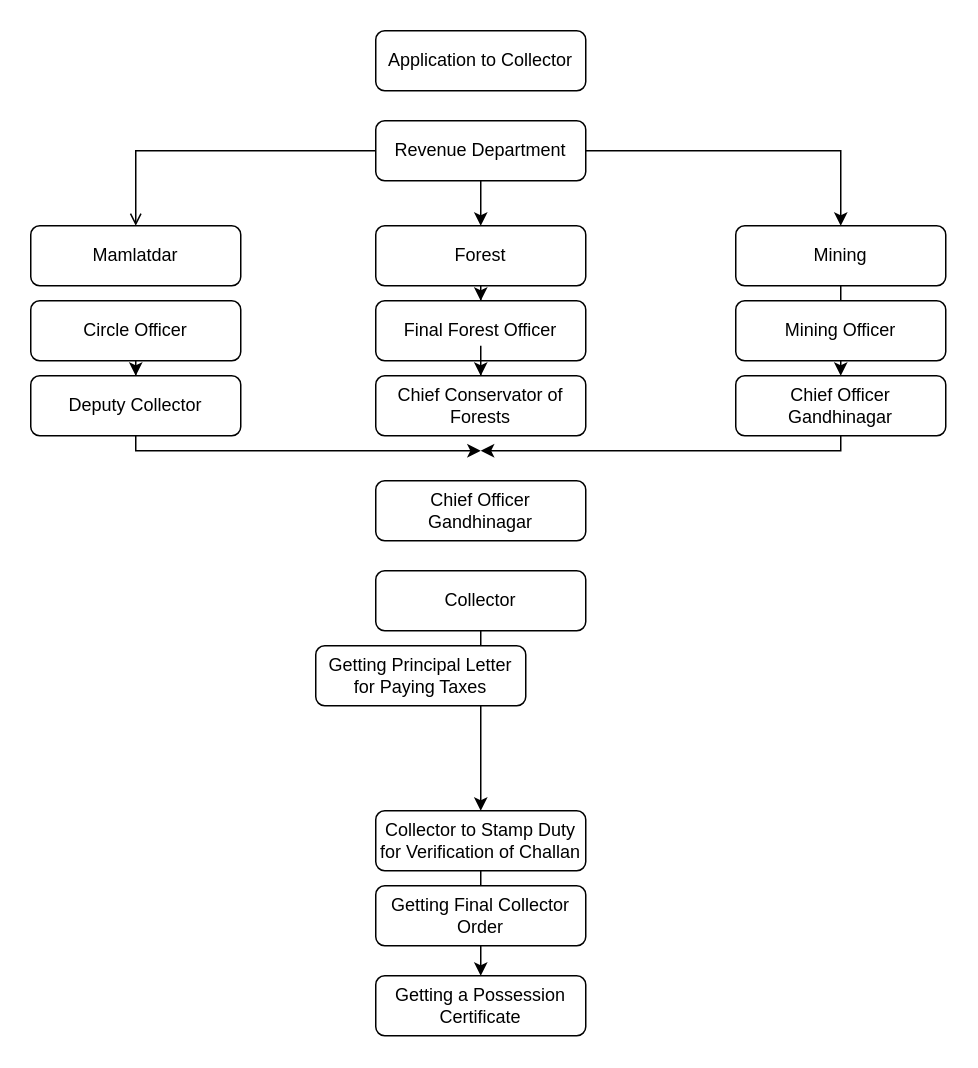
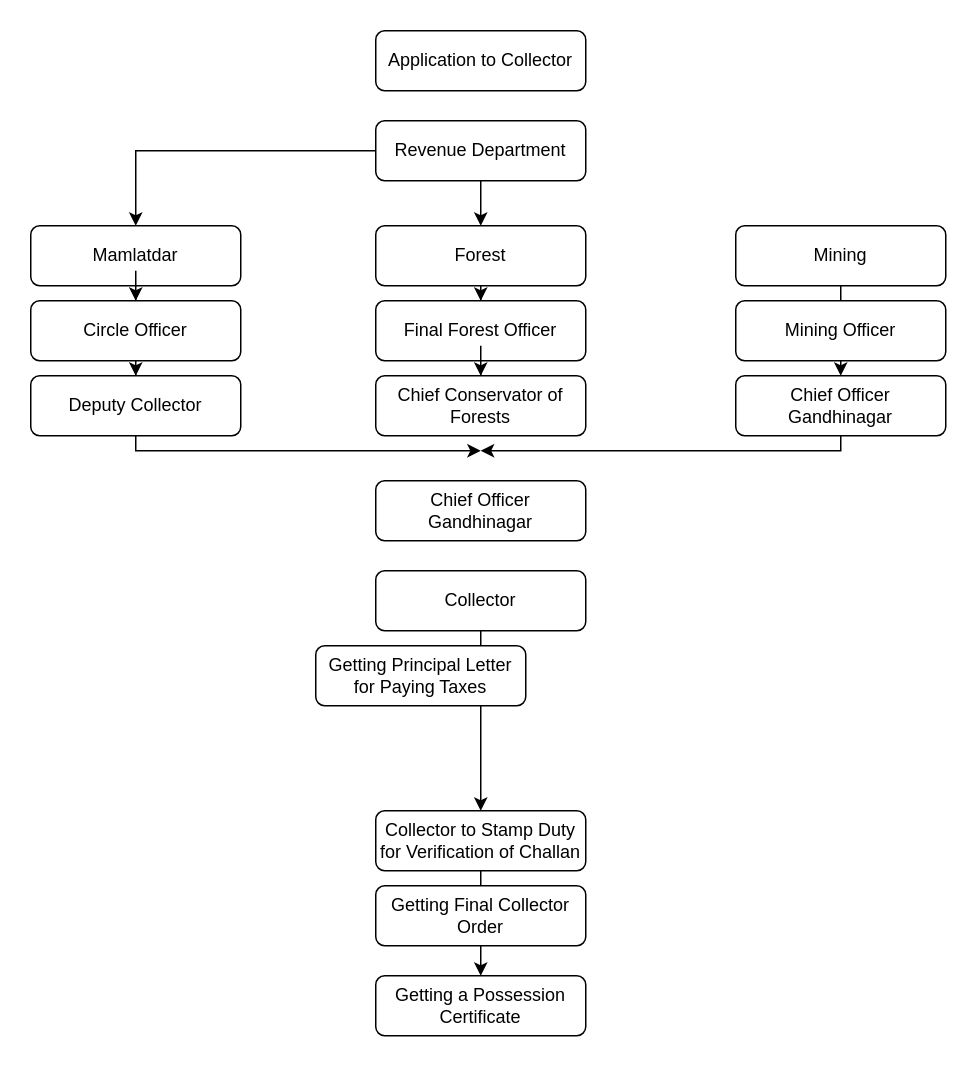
(746, 151) -> none
(136, 216) -> (136, 214)
none -> (136, 276)
